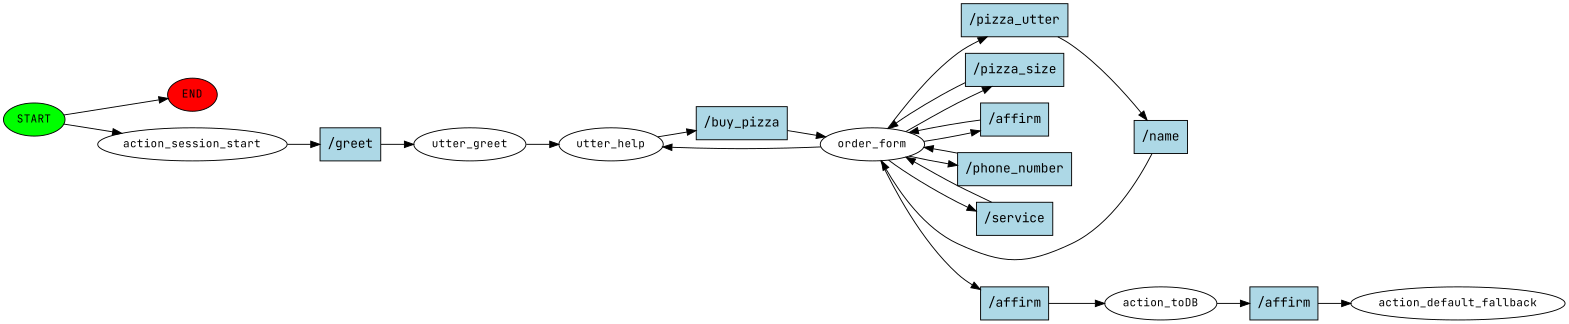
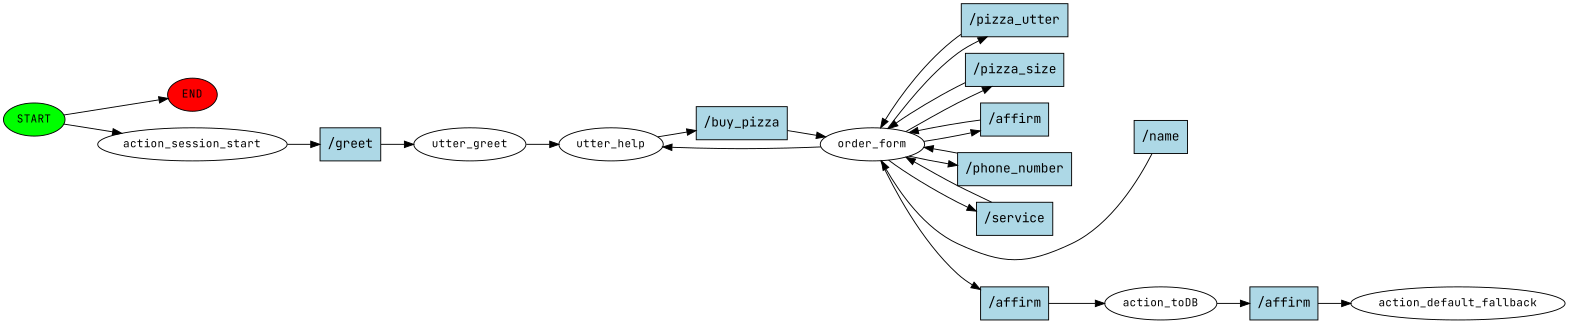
(1103, 71) -> (919, 74)
